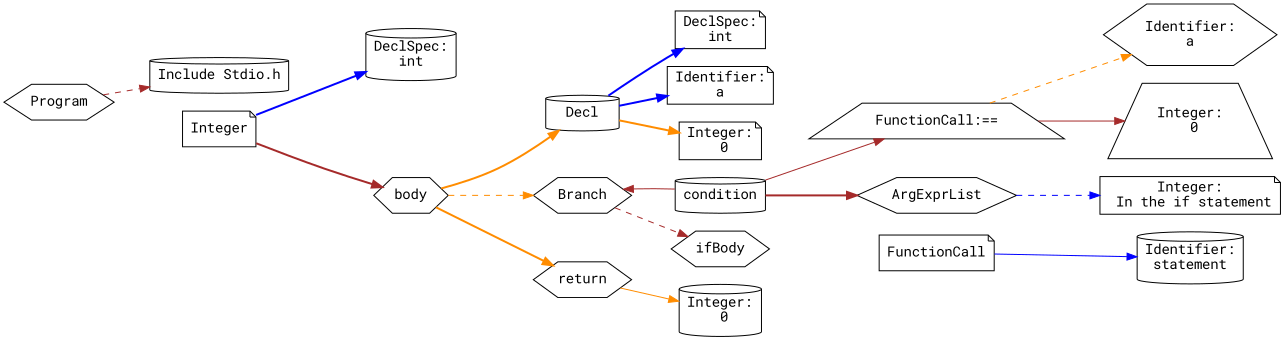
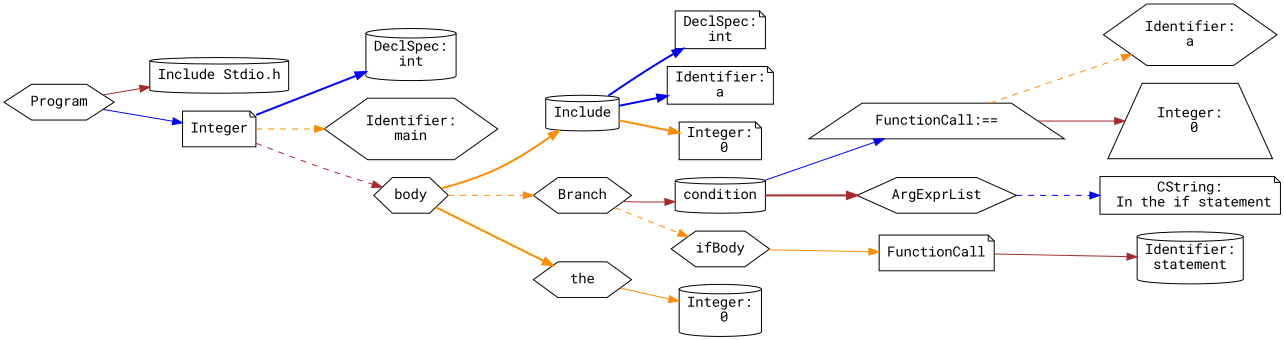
(121, 92) -> (121, 92)
(582, 113) -> (582, 113)
none -> (138, 115)
none -> (411, 129)
(820, 161) -> (820, 161)
(314, 165) -> (314, 165)
(654, 189) -> (644, 202)
(1190, 195) -> (1190, 195)
(647, 220) -> (647, 220)
none -> (819, 251)
(1061, 255) -> (1061, 255)
(582, 280) -> (582, 280)
